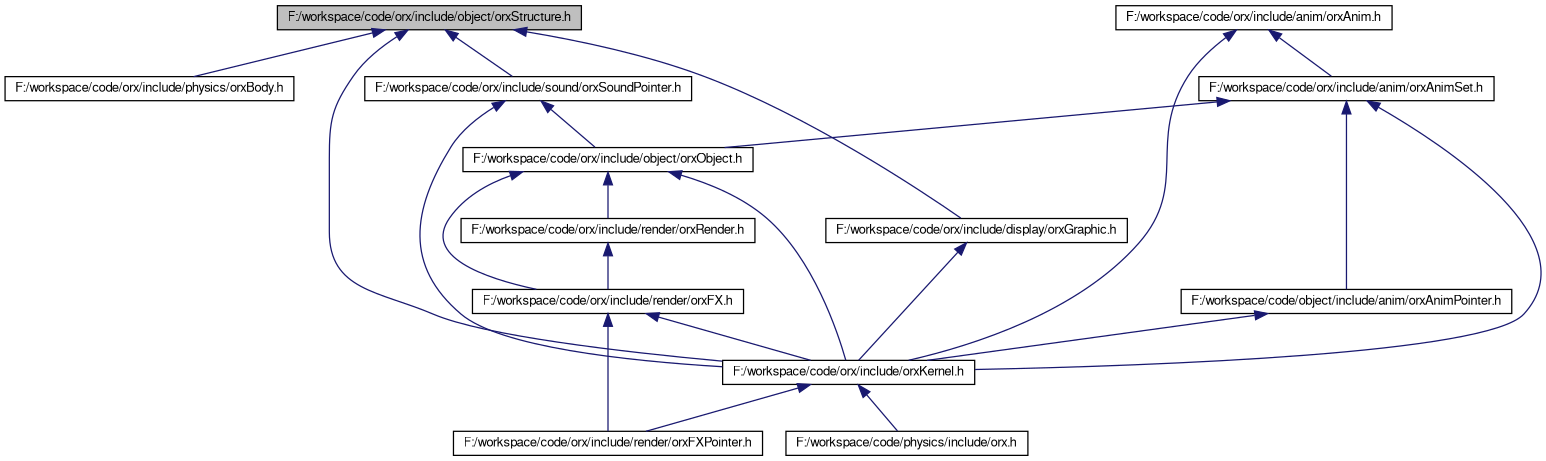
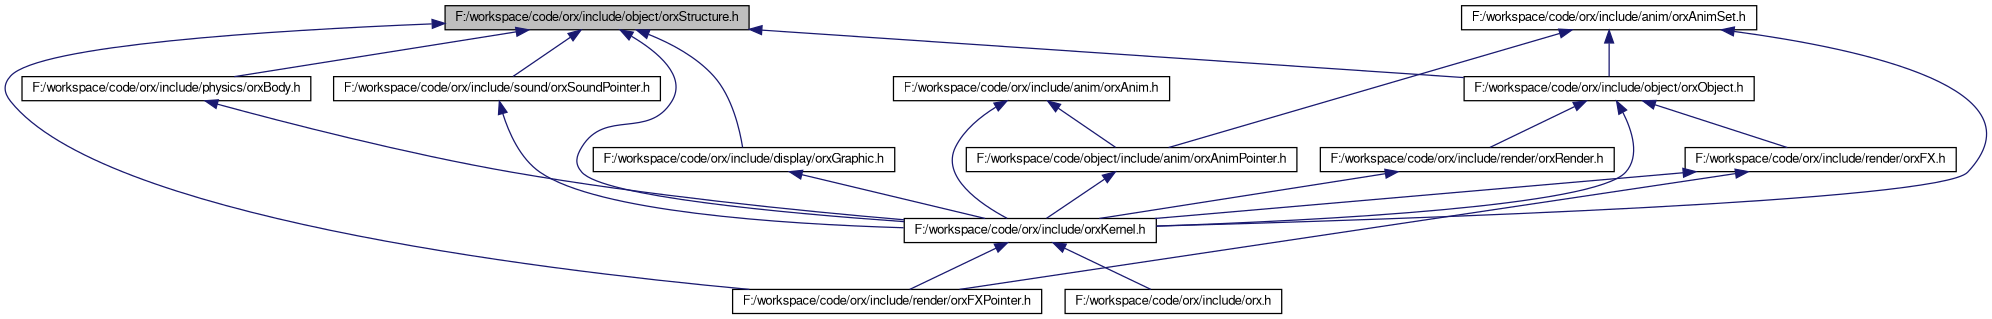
(1305, 57) -> (1087, 128)
(573, 128) -> (1113, 54)
none -> (523, 174)
none -> (147, 180)
(608, 273) -> (1242, 196)
(907, 443) -> (1173, 301)
